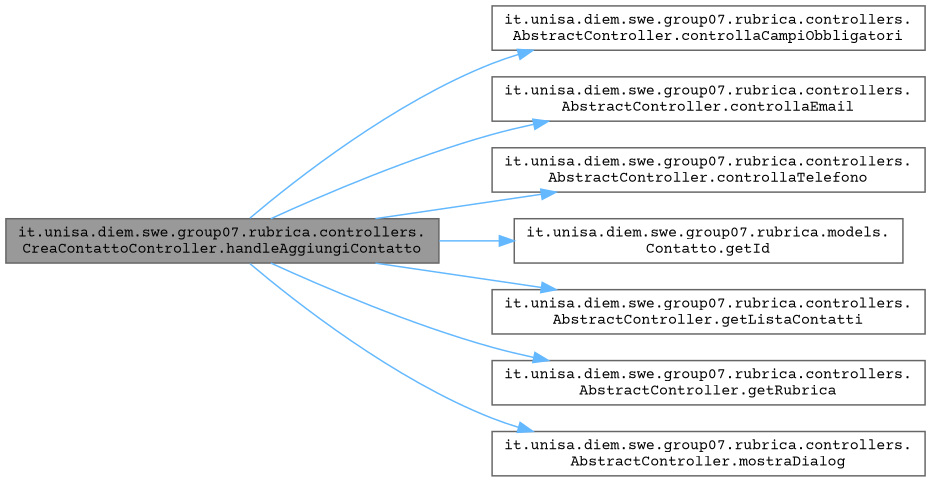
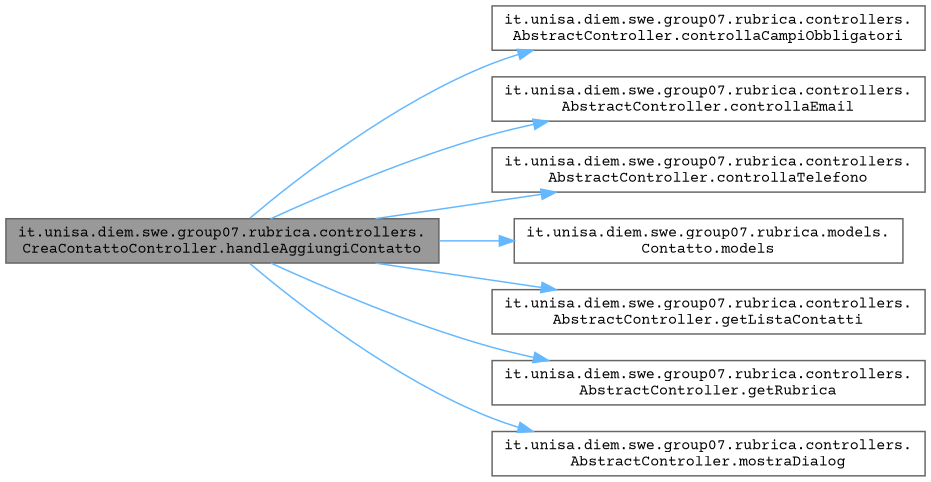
(709, 241) -> (709, 241)
